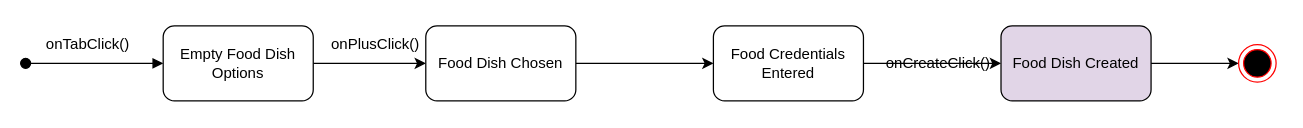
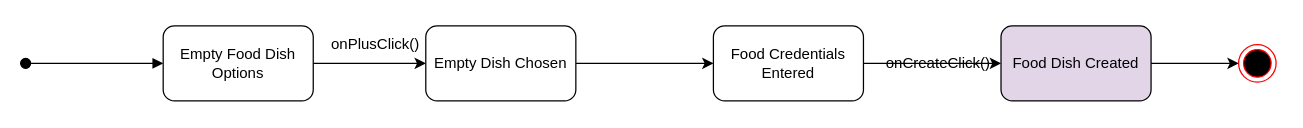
(88, 44) -> none
(501, 63) -> (501, 63)
